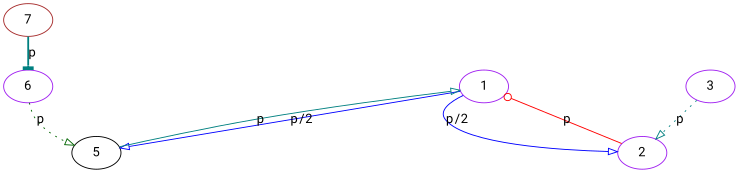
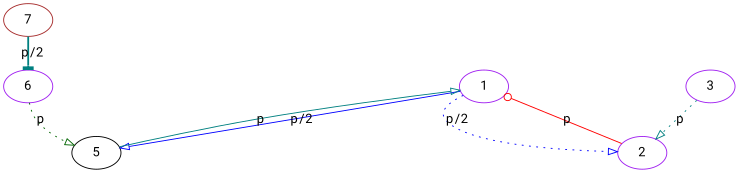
(32, 53) -> (32, 53)
(507, 143) -> (507, 143)
